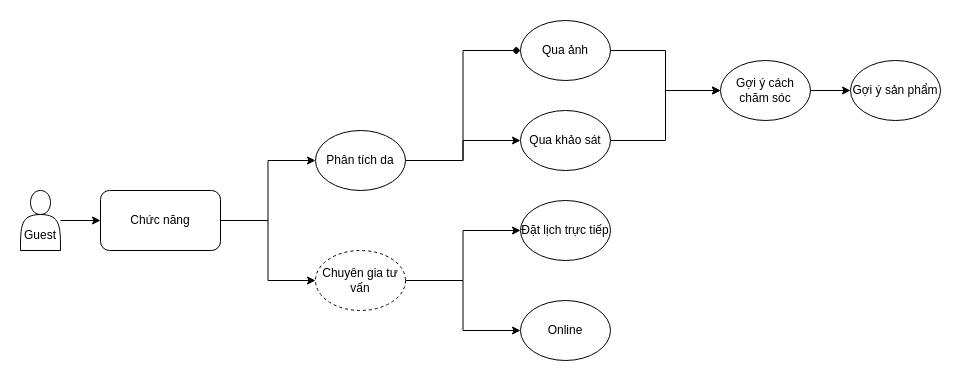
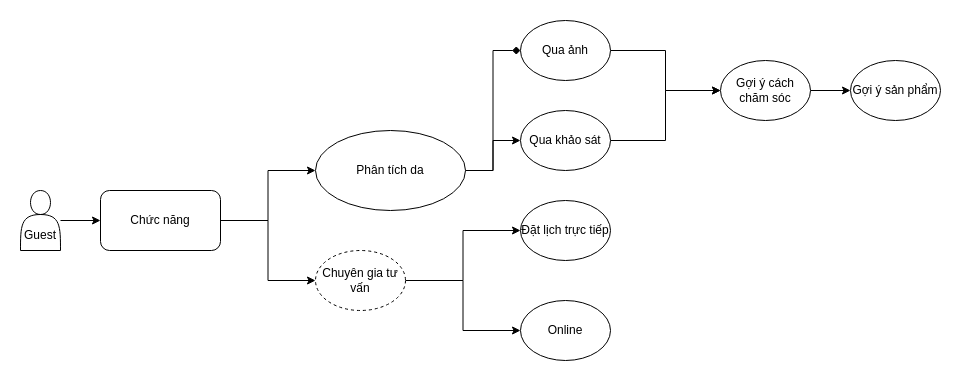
(361, 161) -> (391, 171)
